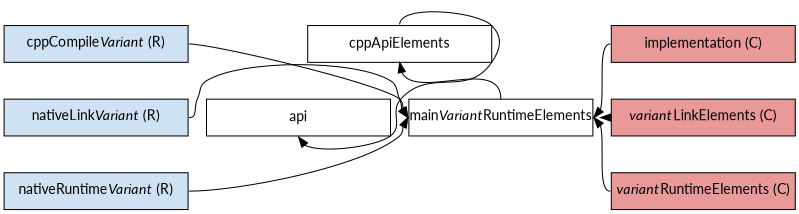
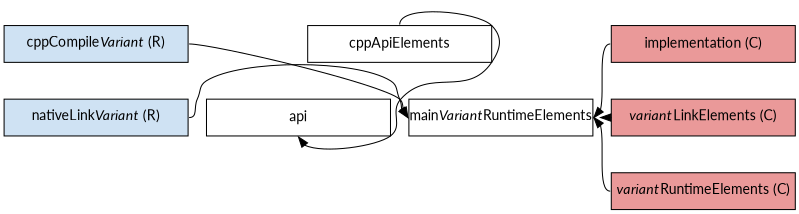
(484, 80) -> none
(96, 191) -> none
